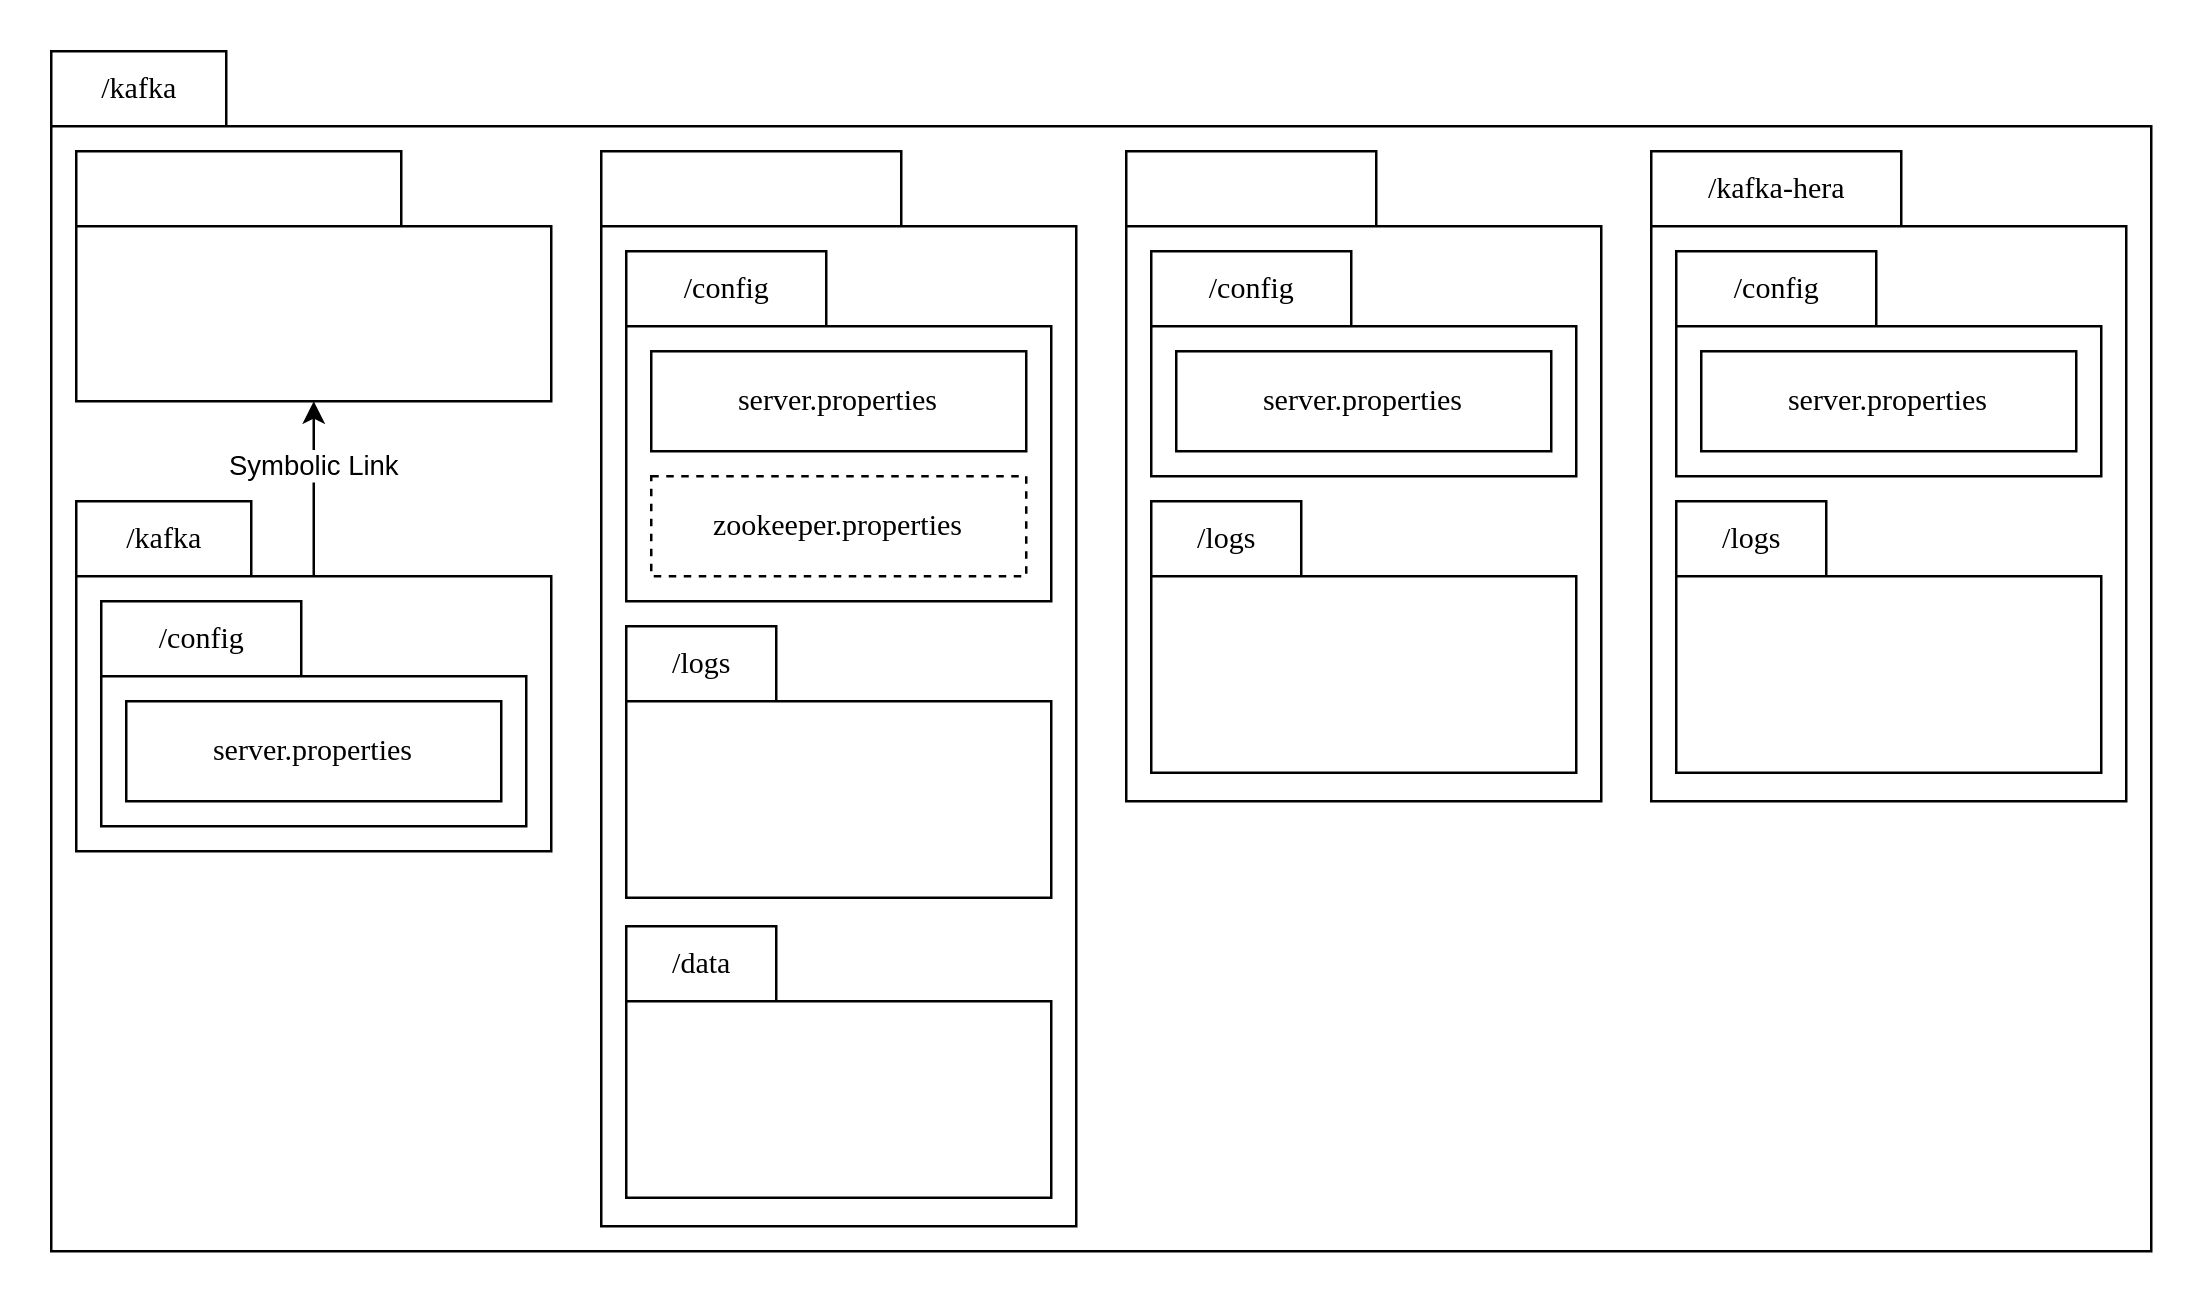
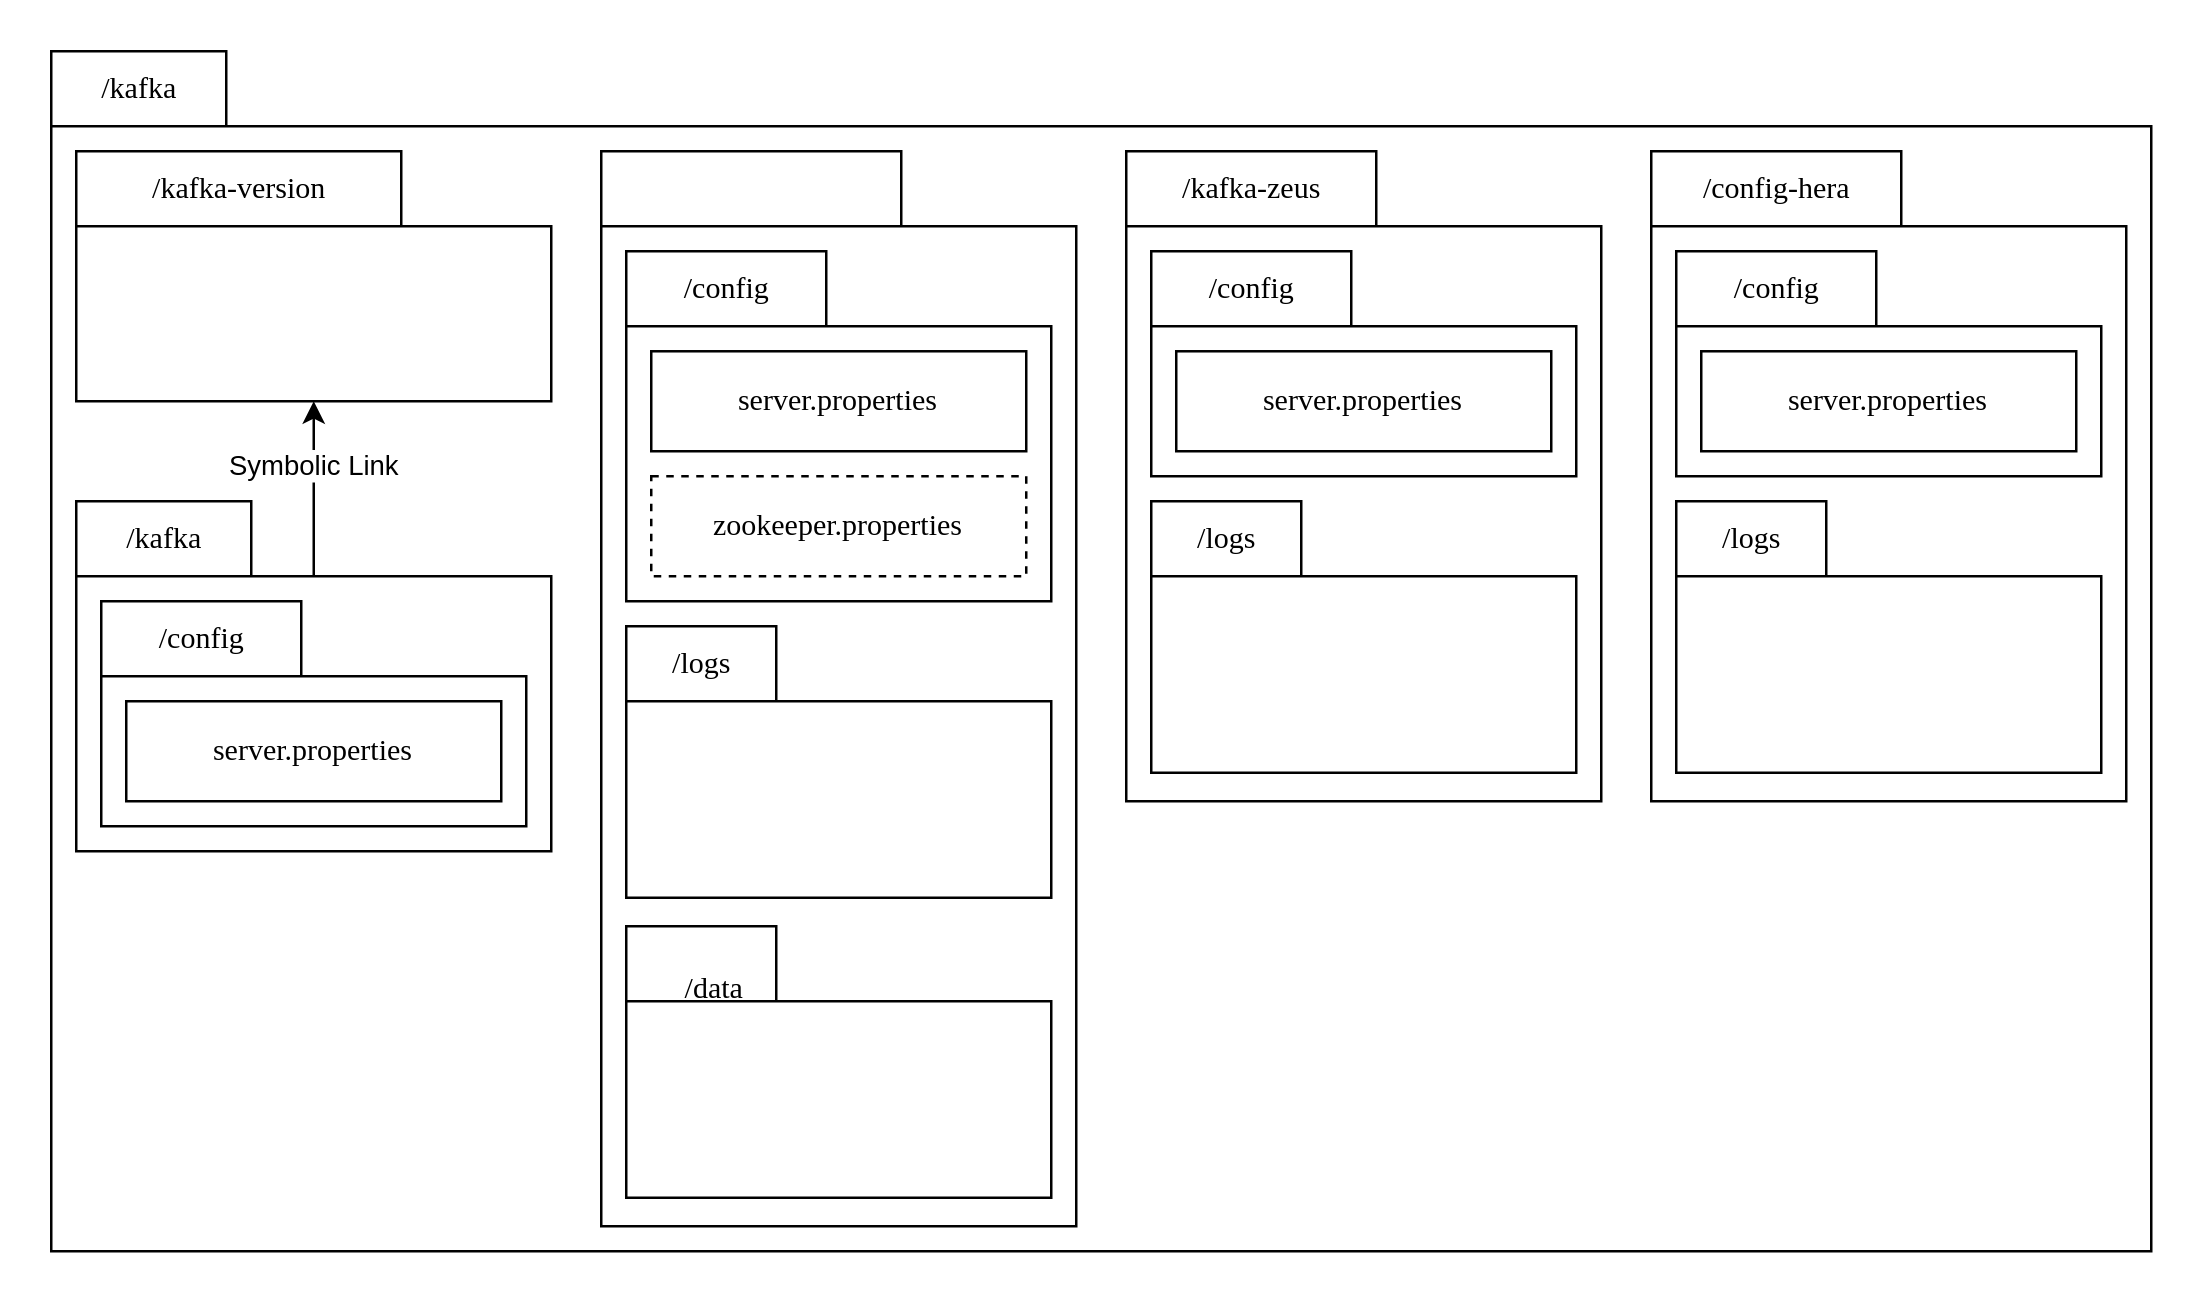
none -> (239, 189)
none -> (1251, 189)
(1778, 189) -> (1778, 189)
(701, 964) -> (714, 989)
